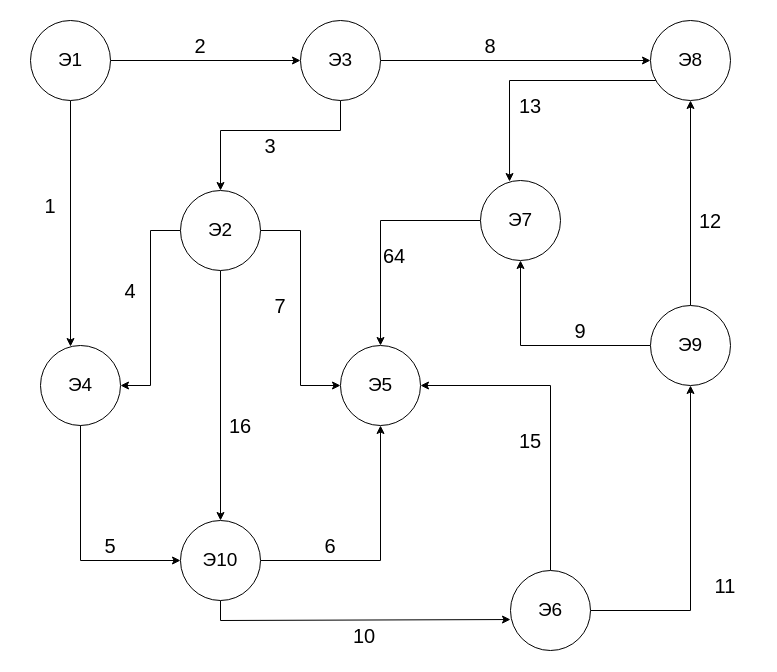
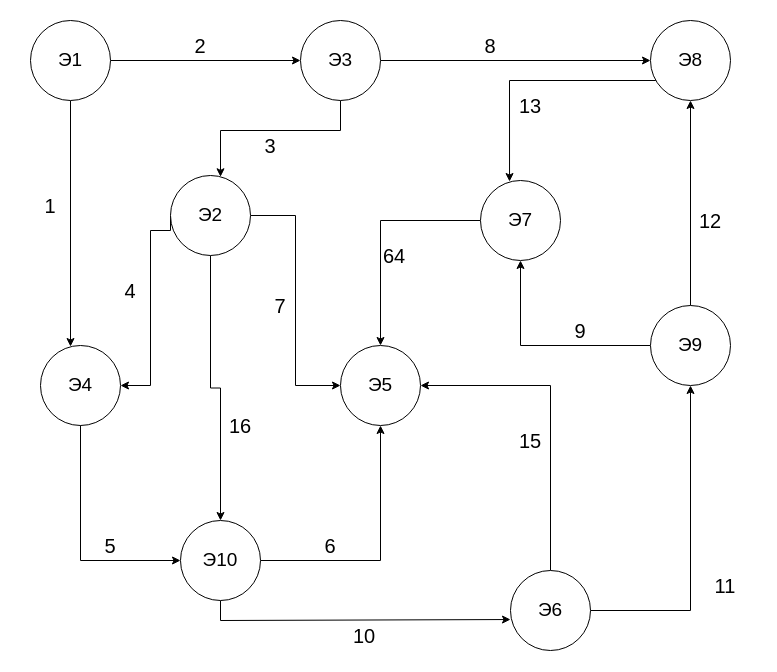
(221, 231) -> (211, 216)
